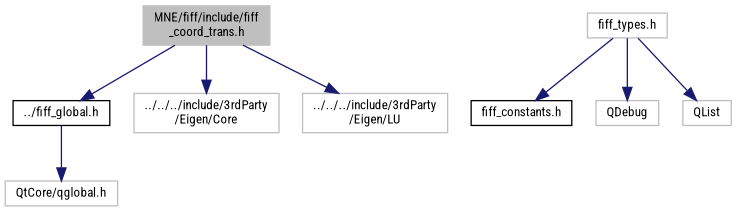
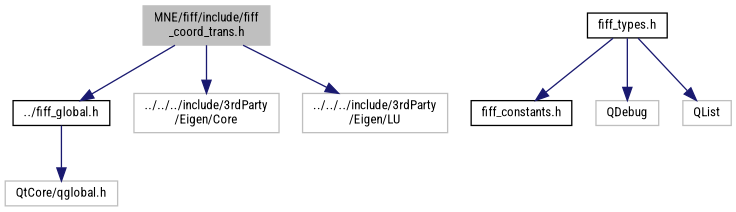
(627, 25) -> (627, 25)
